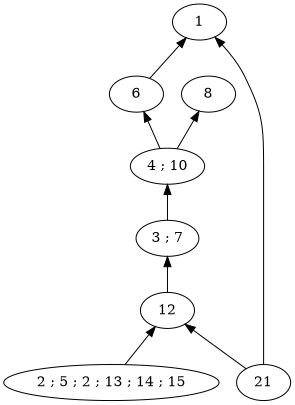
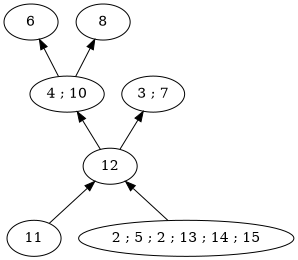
(200, 22) -> none
(167, 207) -> (92, 135)
(264, 383) -> (34, 238)
